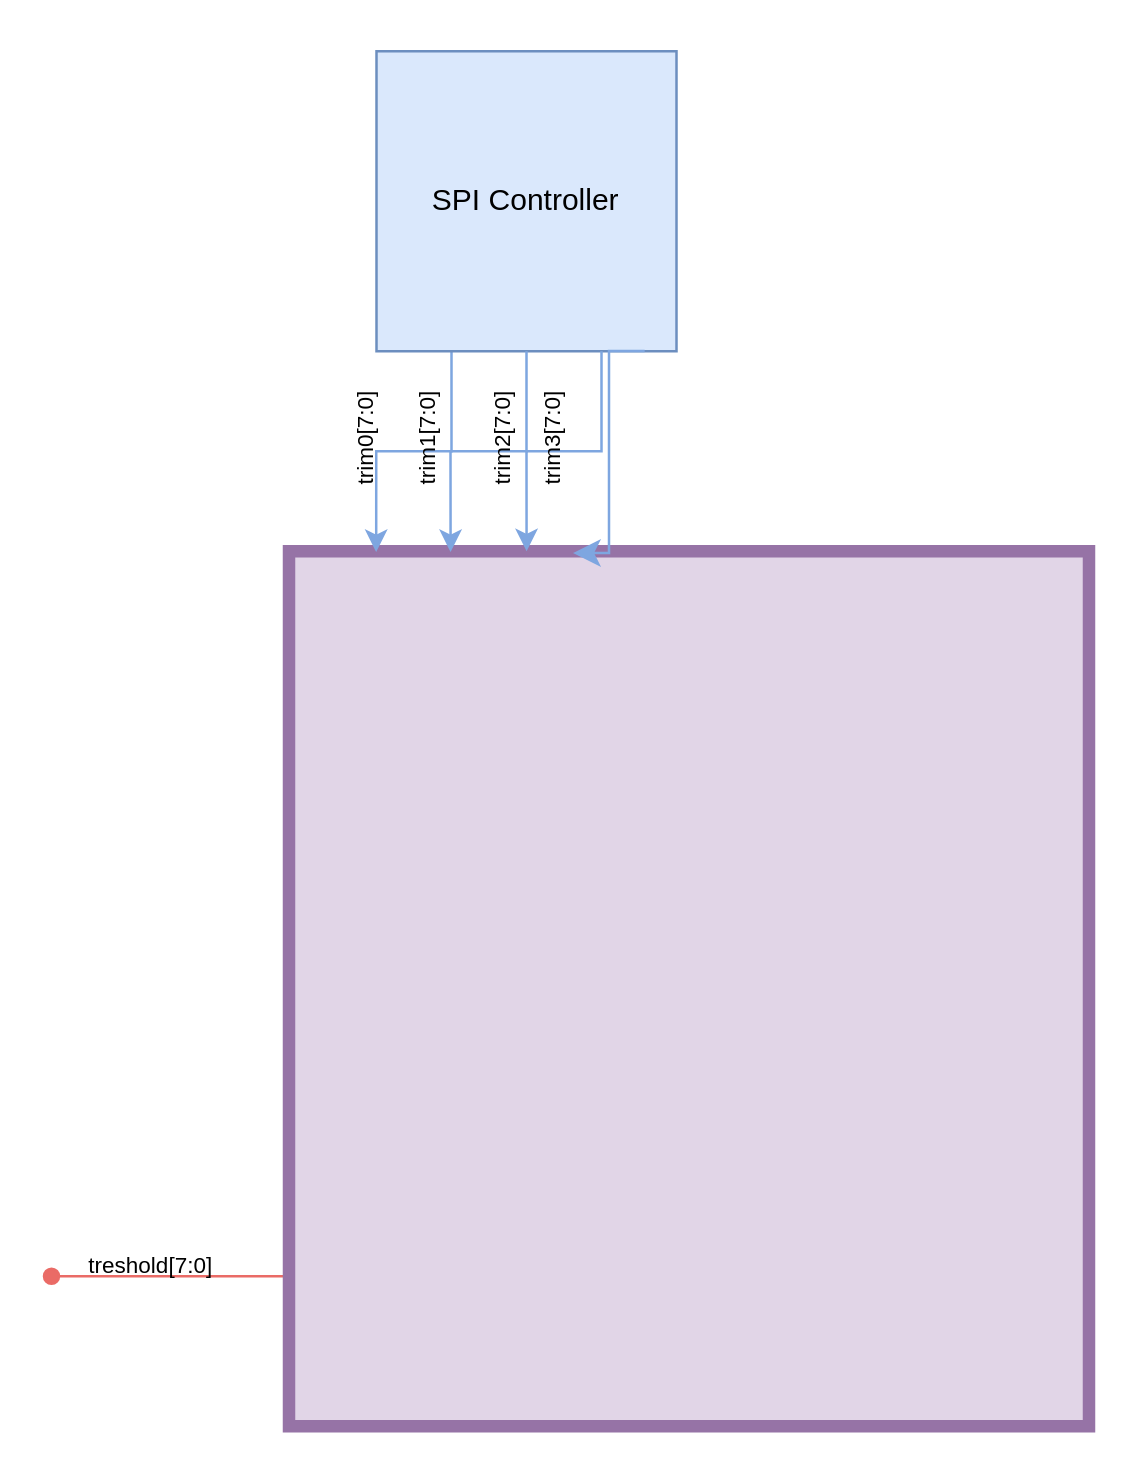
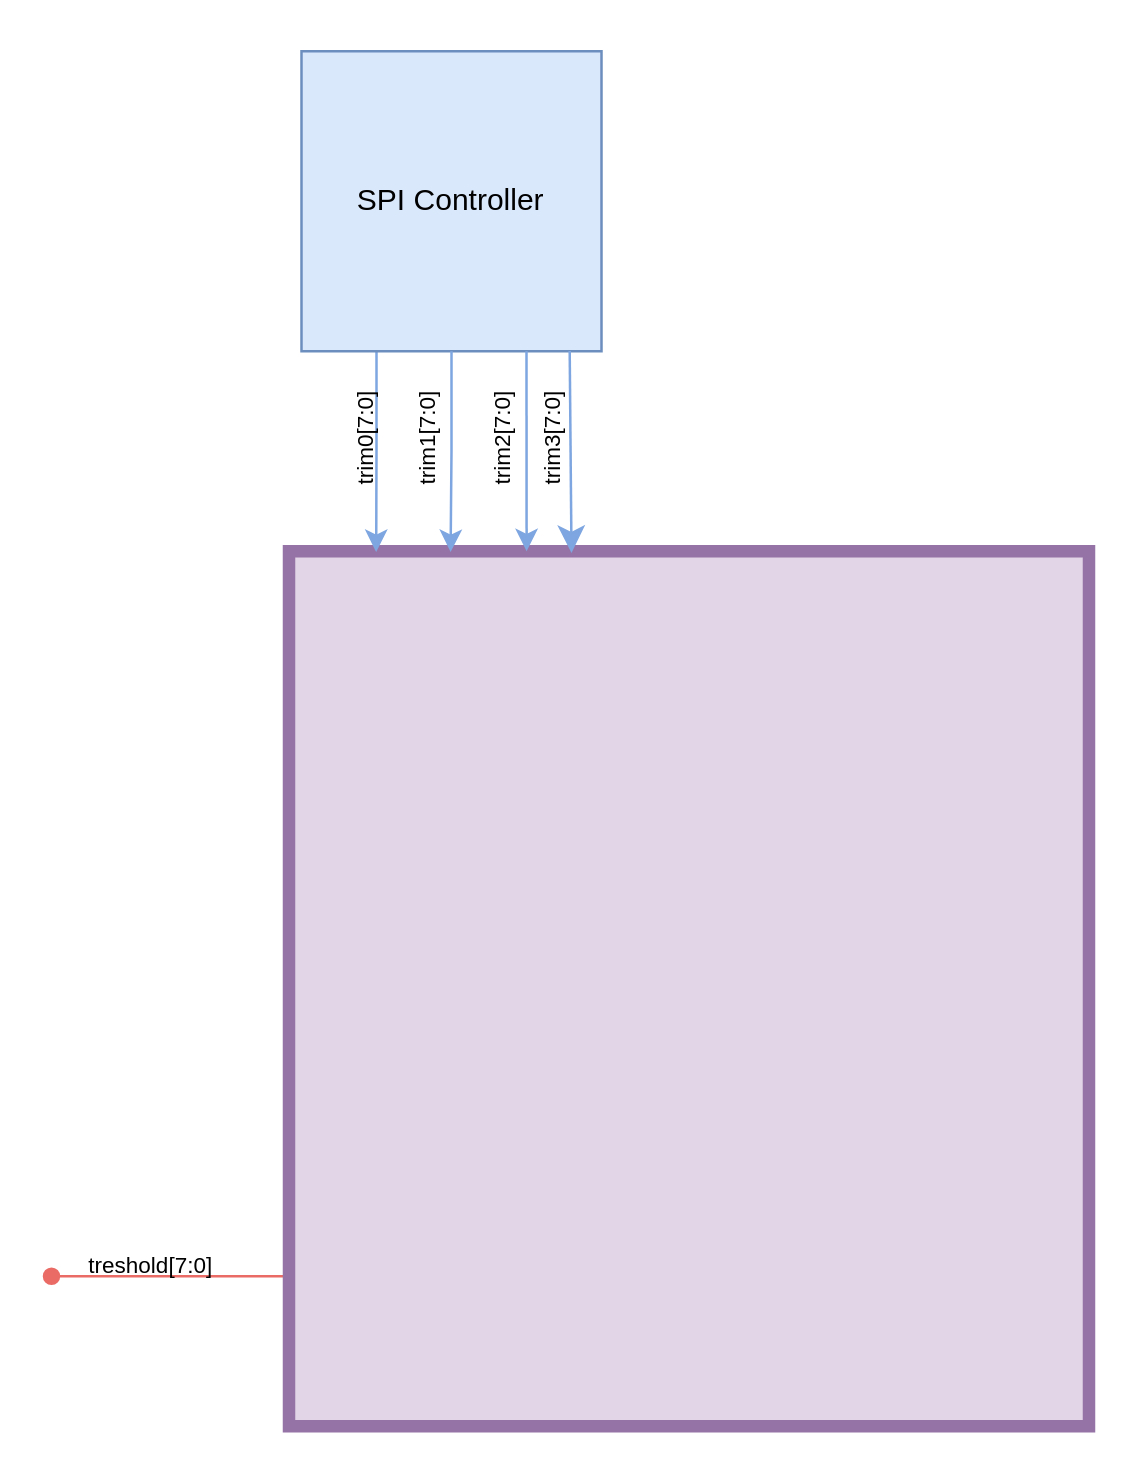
(526, 201) -> (451, 201)
